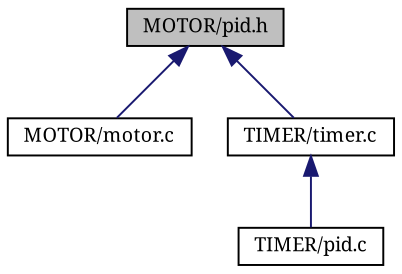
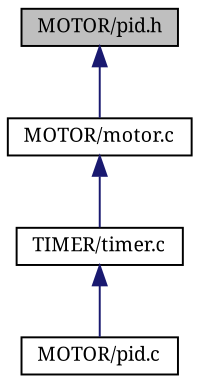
(265, 89) -> (100, 202)
(311, 246) -> (100, 356)
